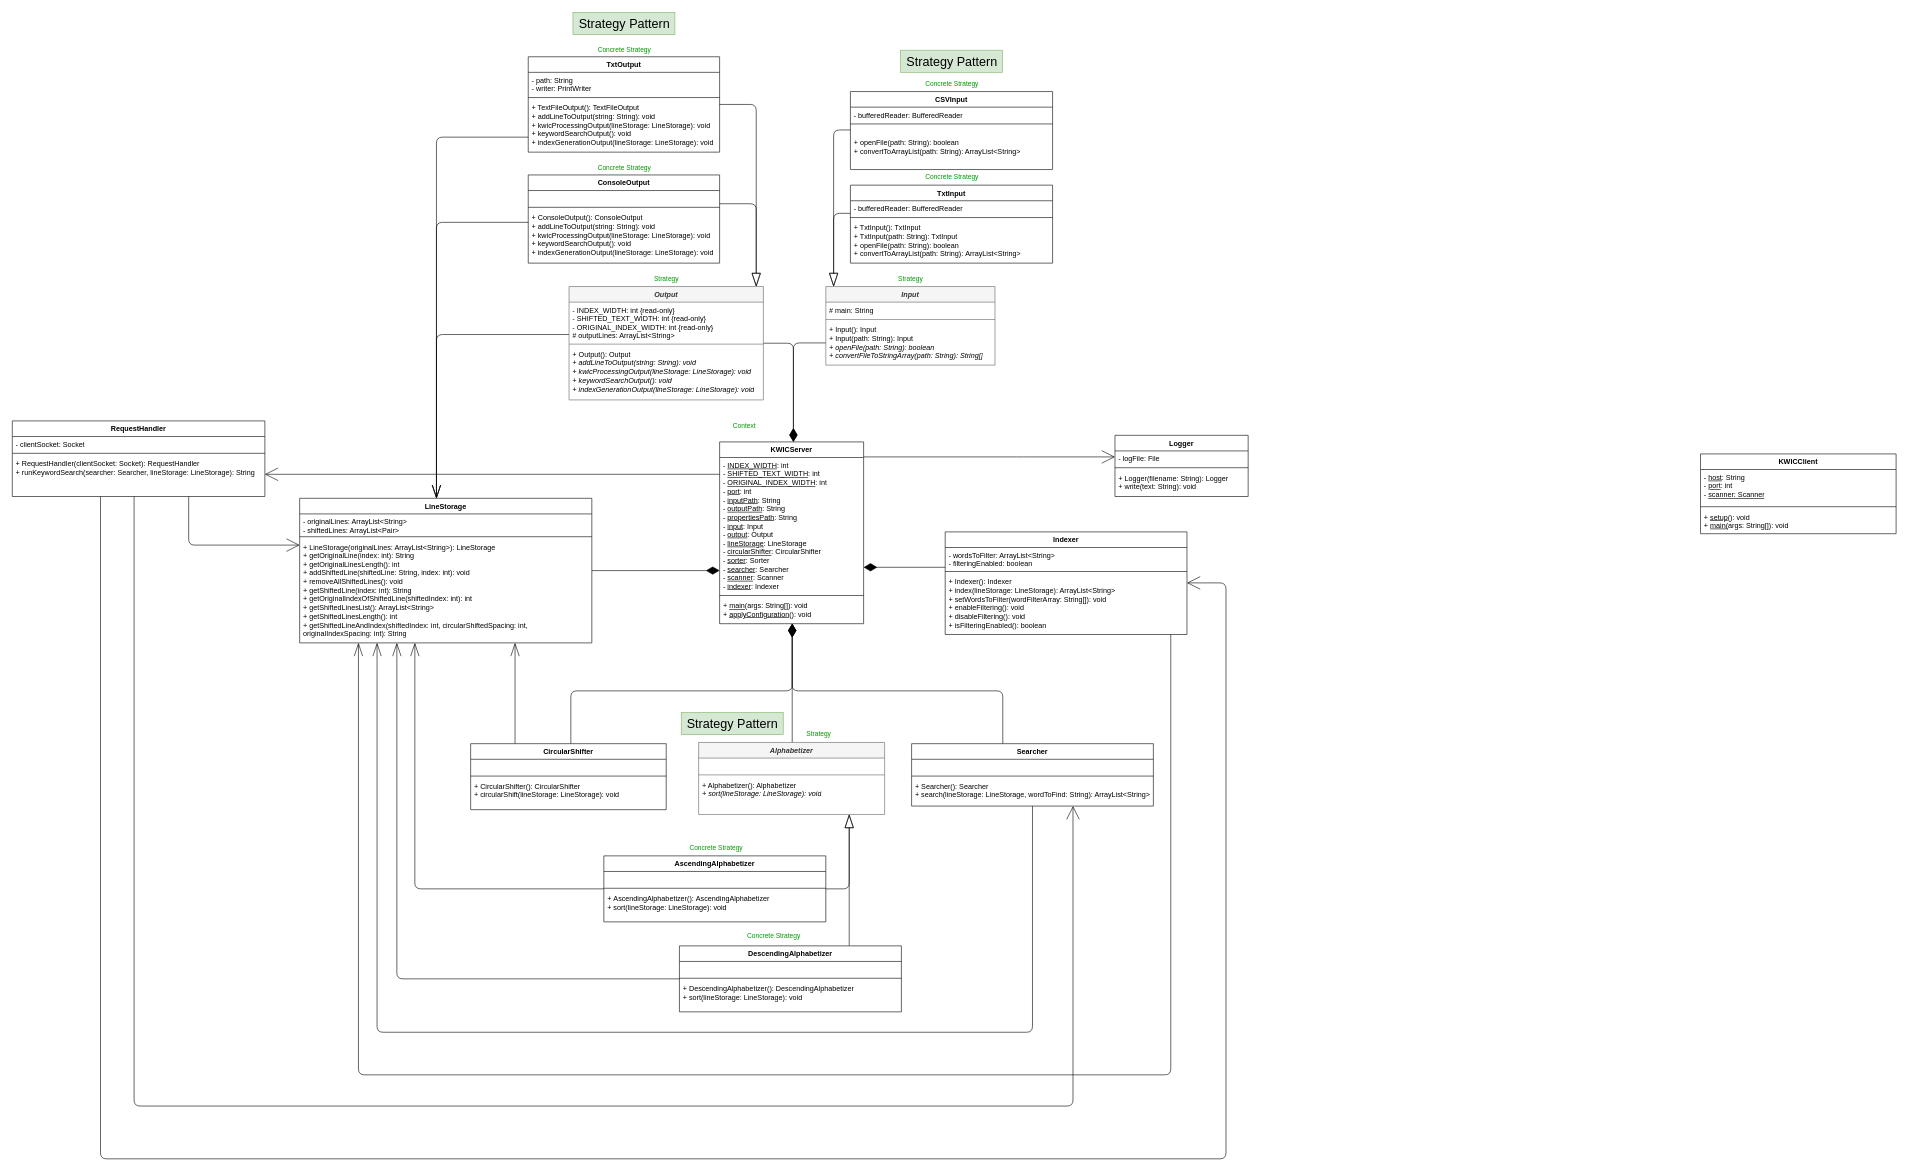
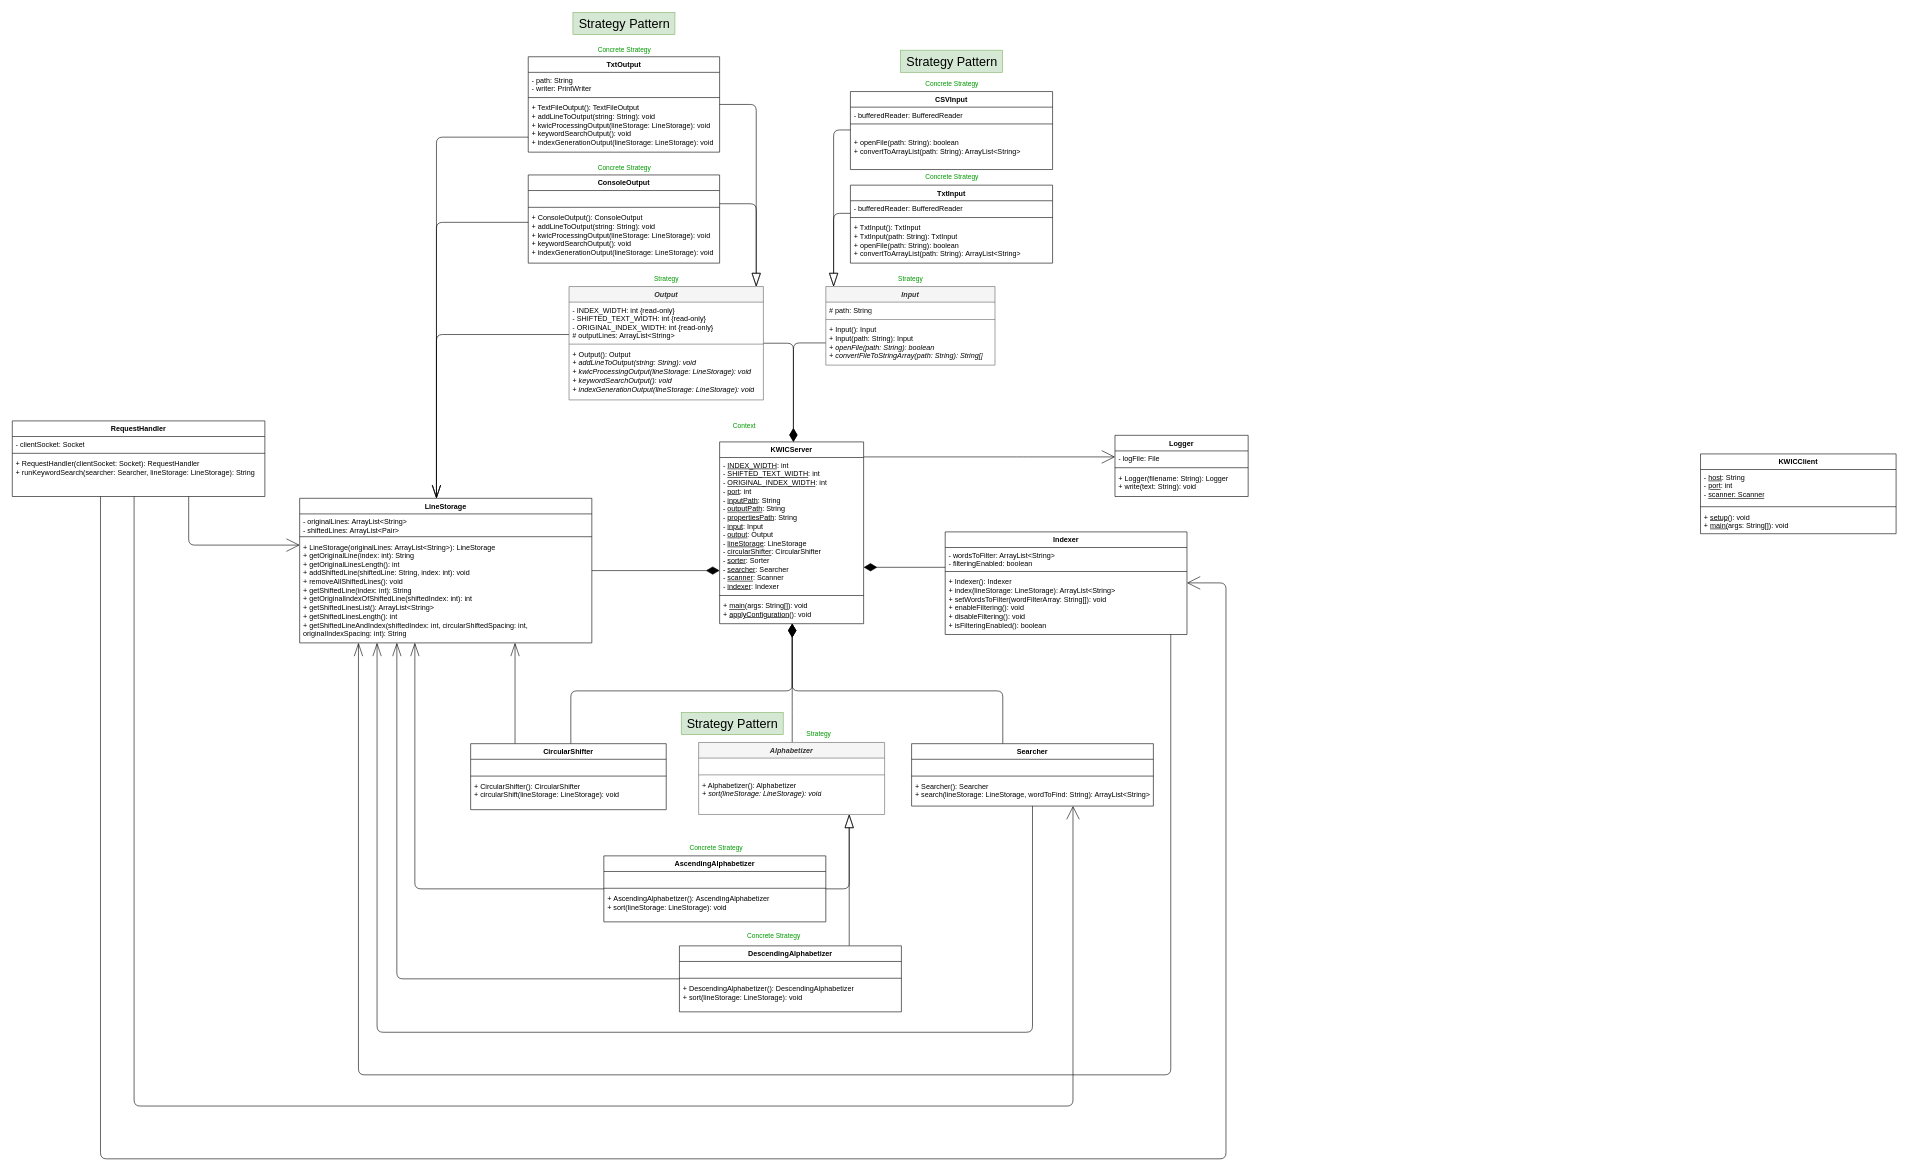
(853, 311) -> (854, 311)
(491, 474) -> none
